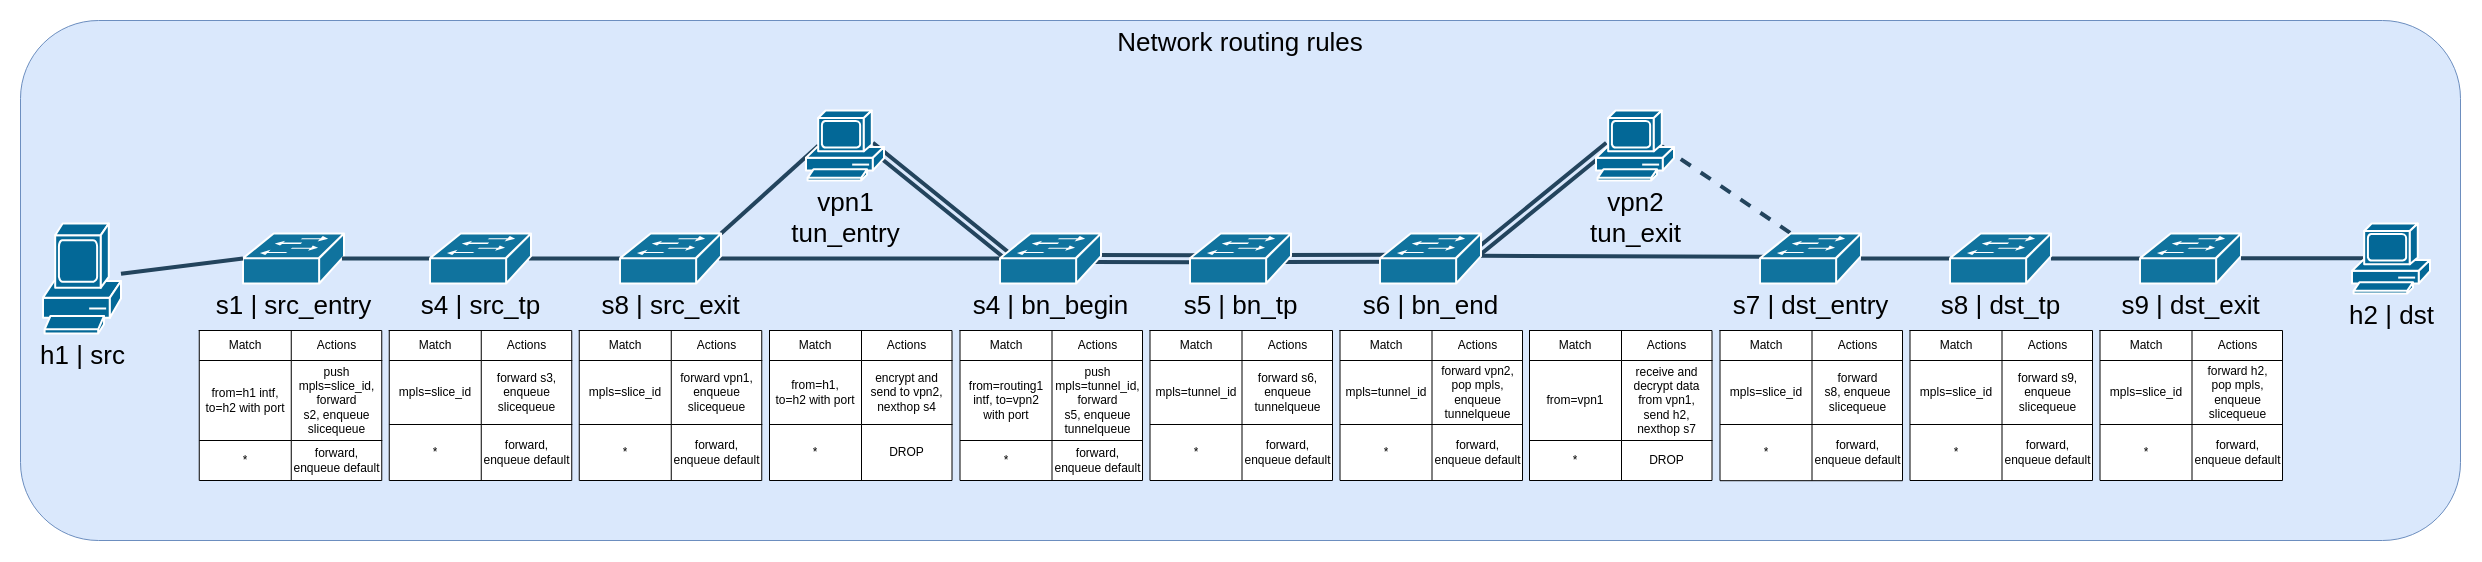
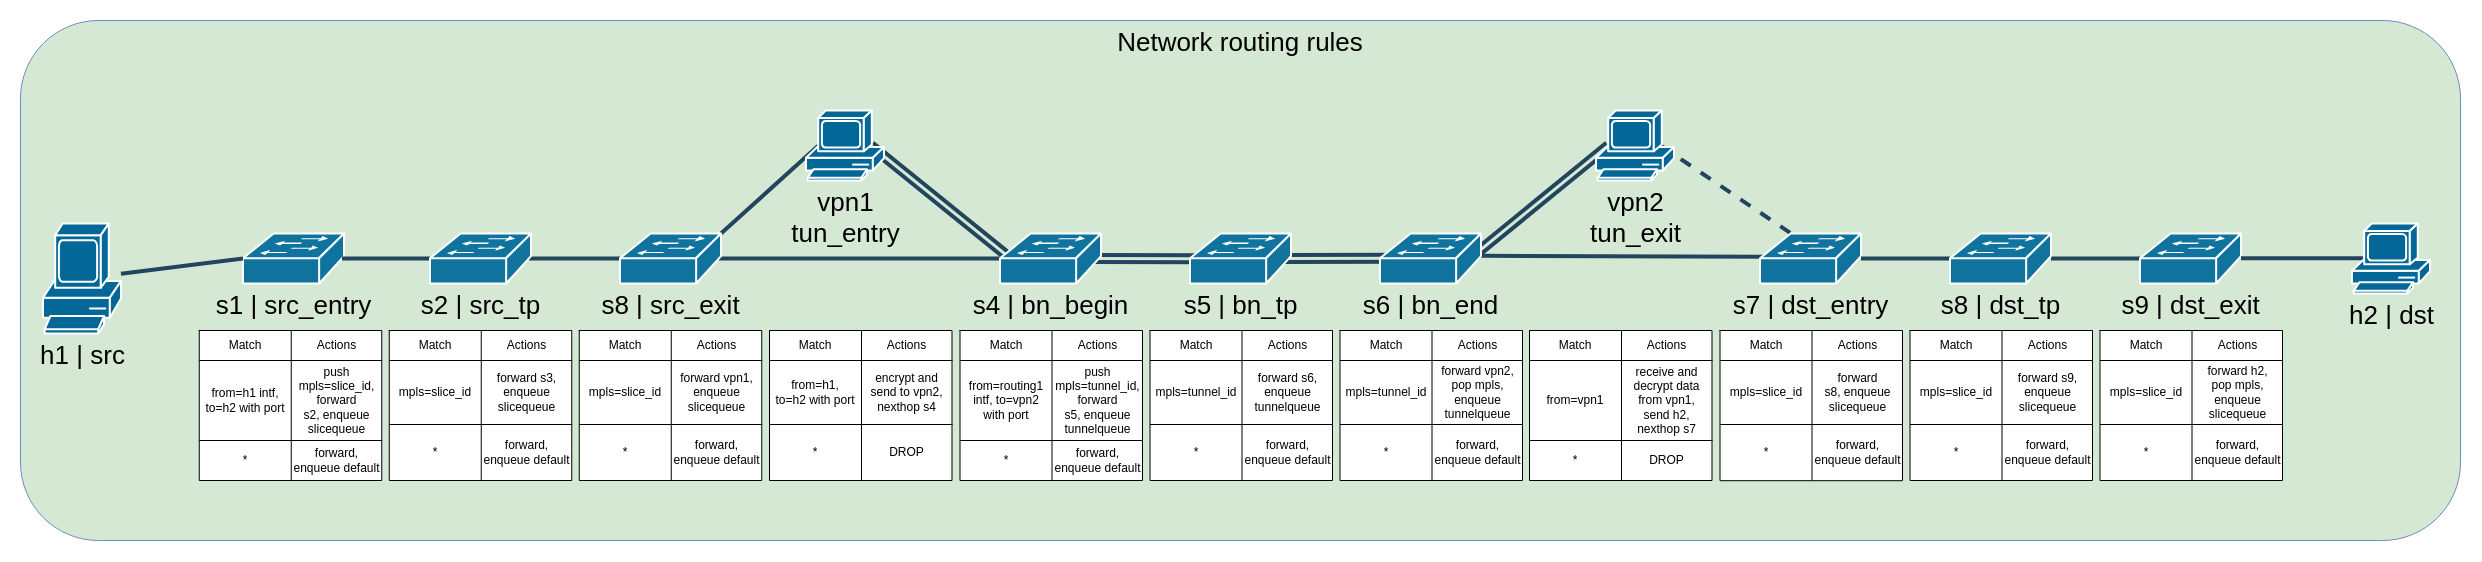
(1241, 43) -> (1241, 43)
(481, 306) -> (481, 306)
